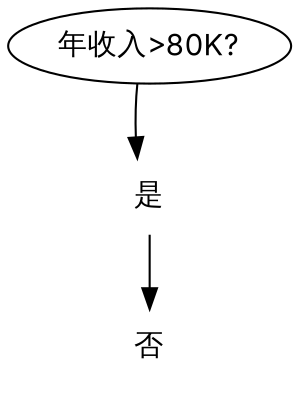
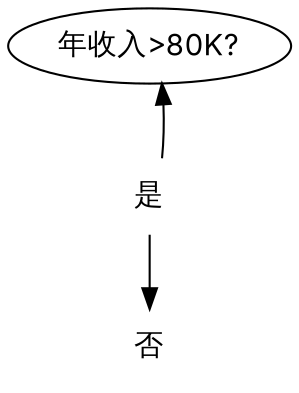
(136, 110) -> (164, 131)
